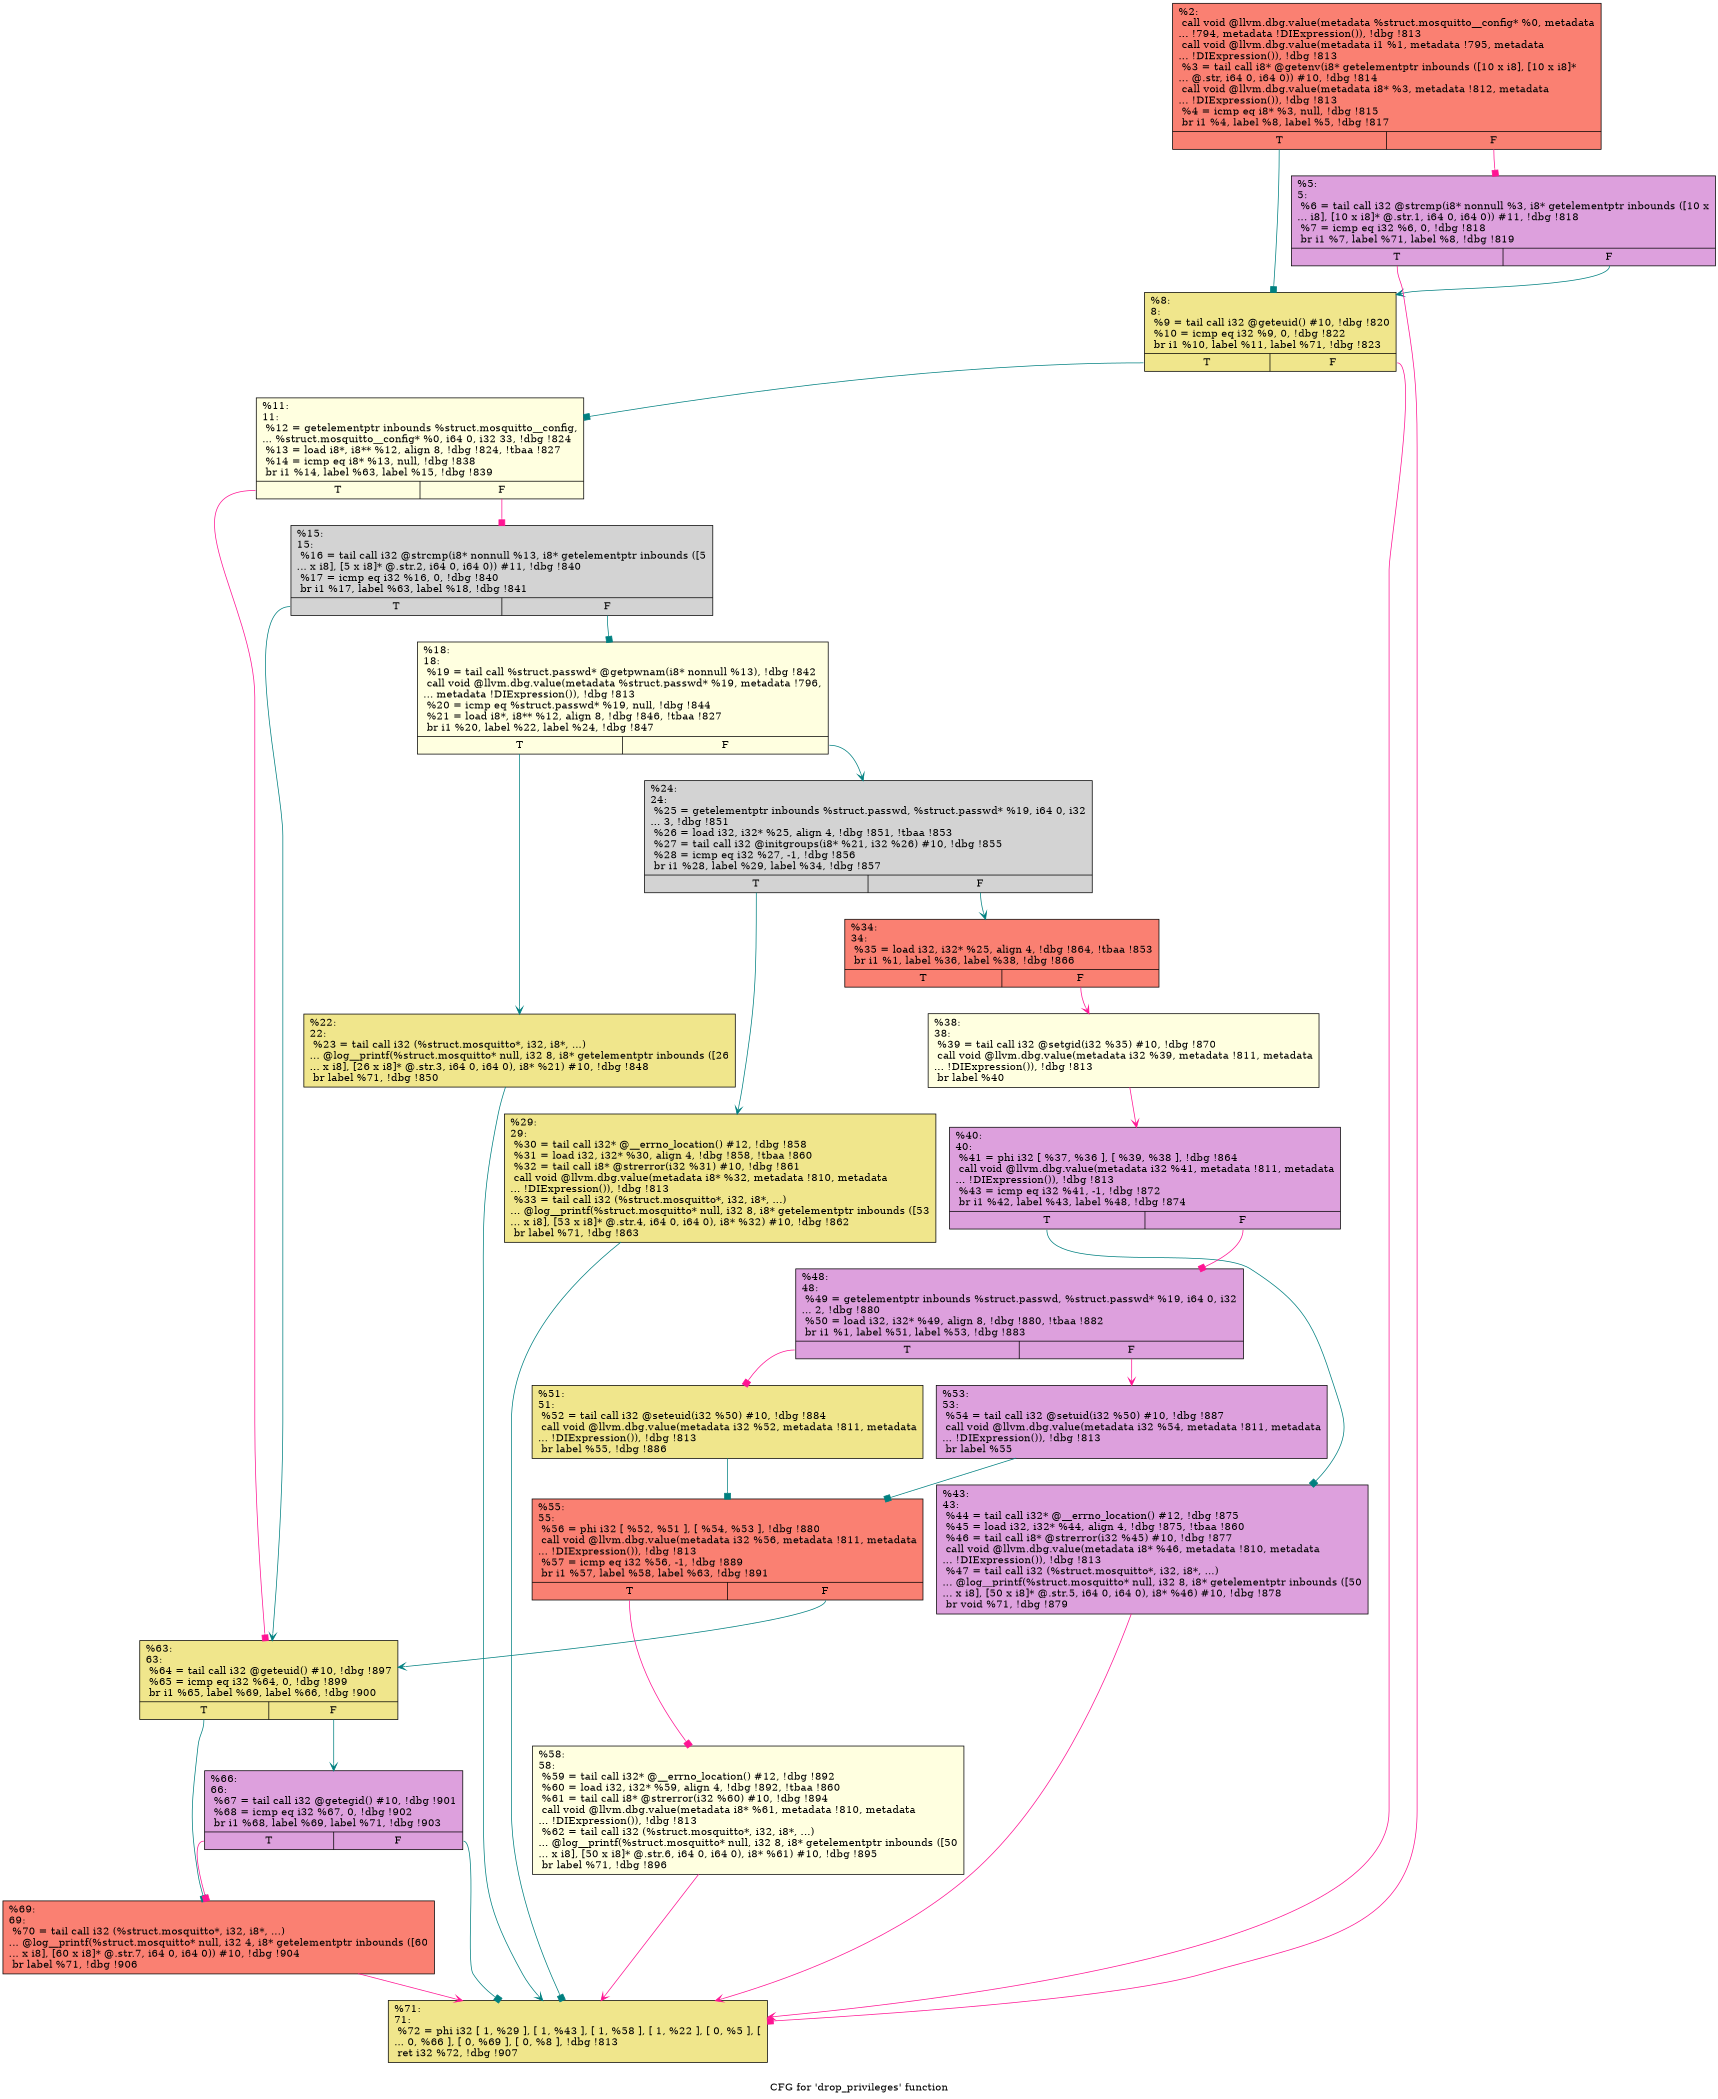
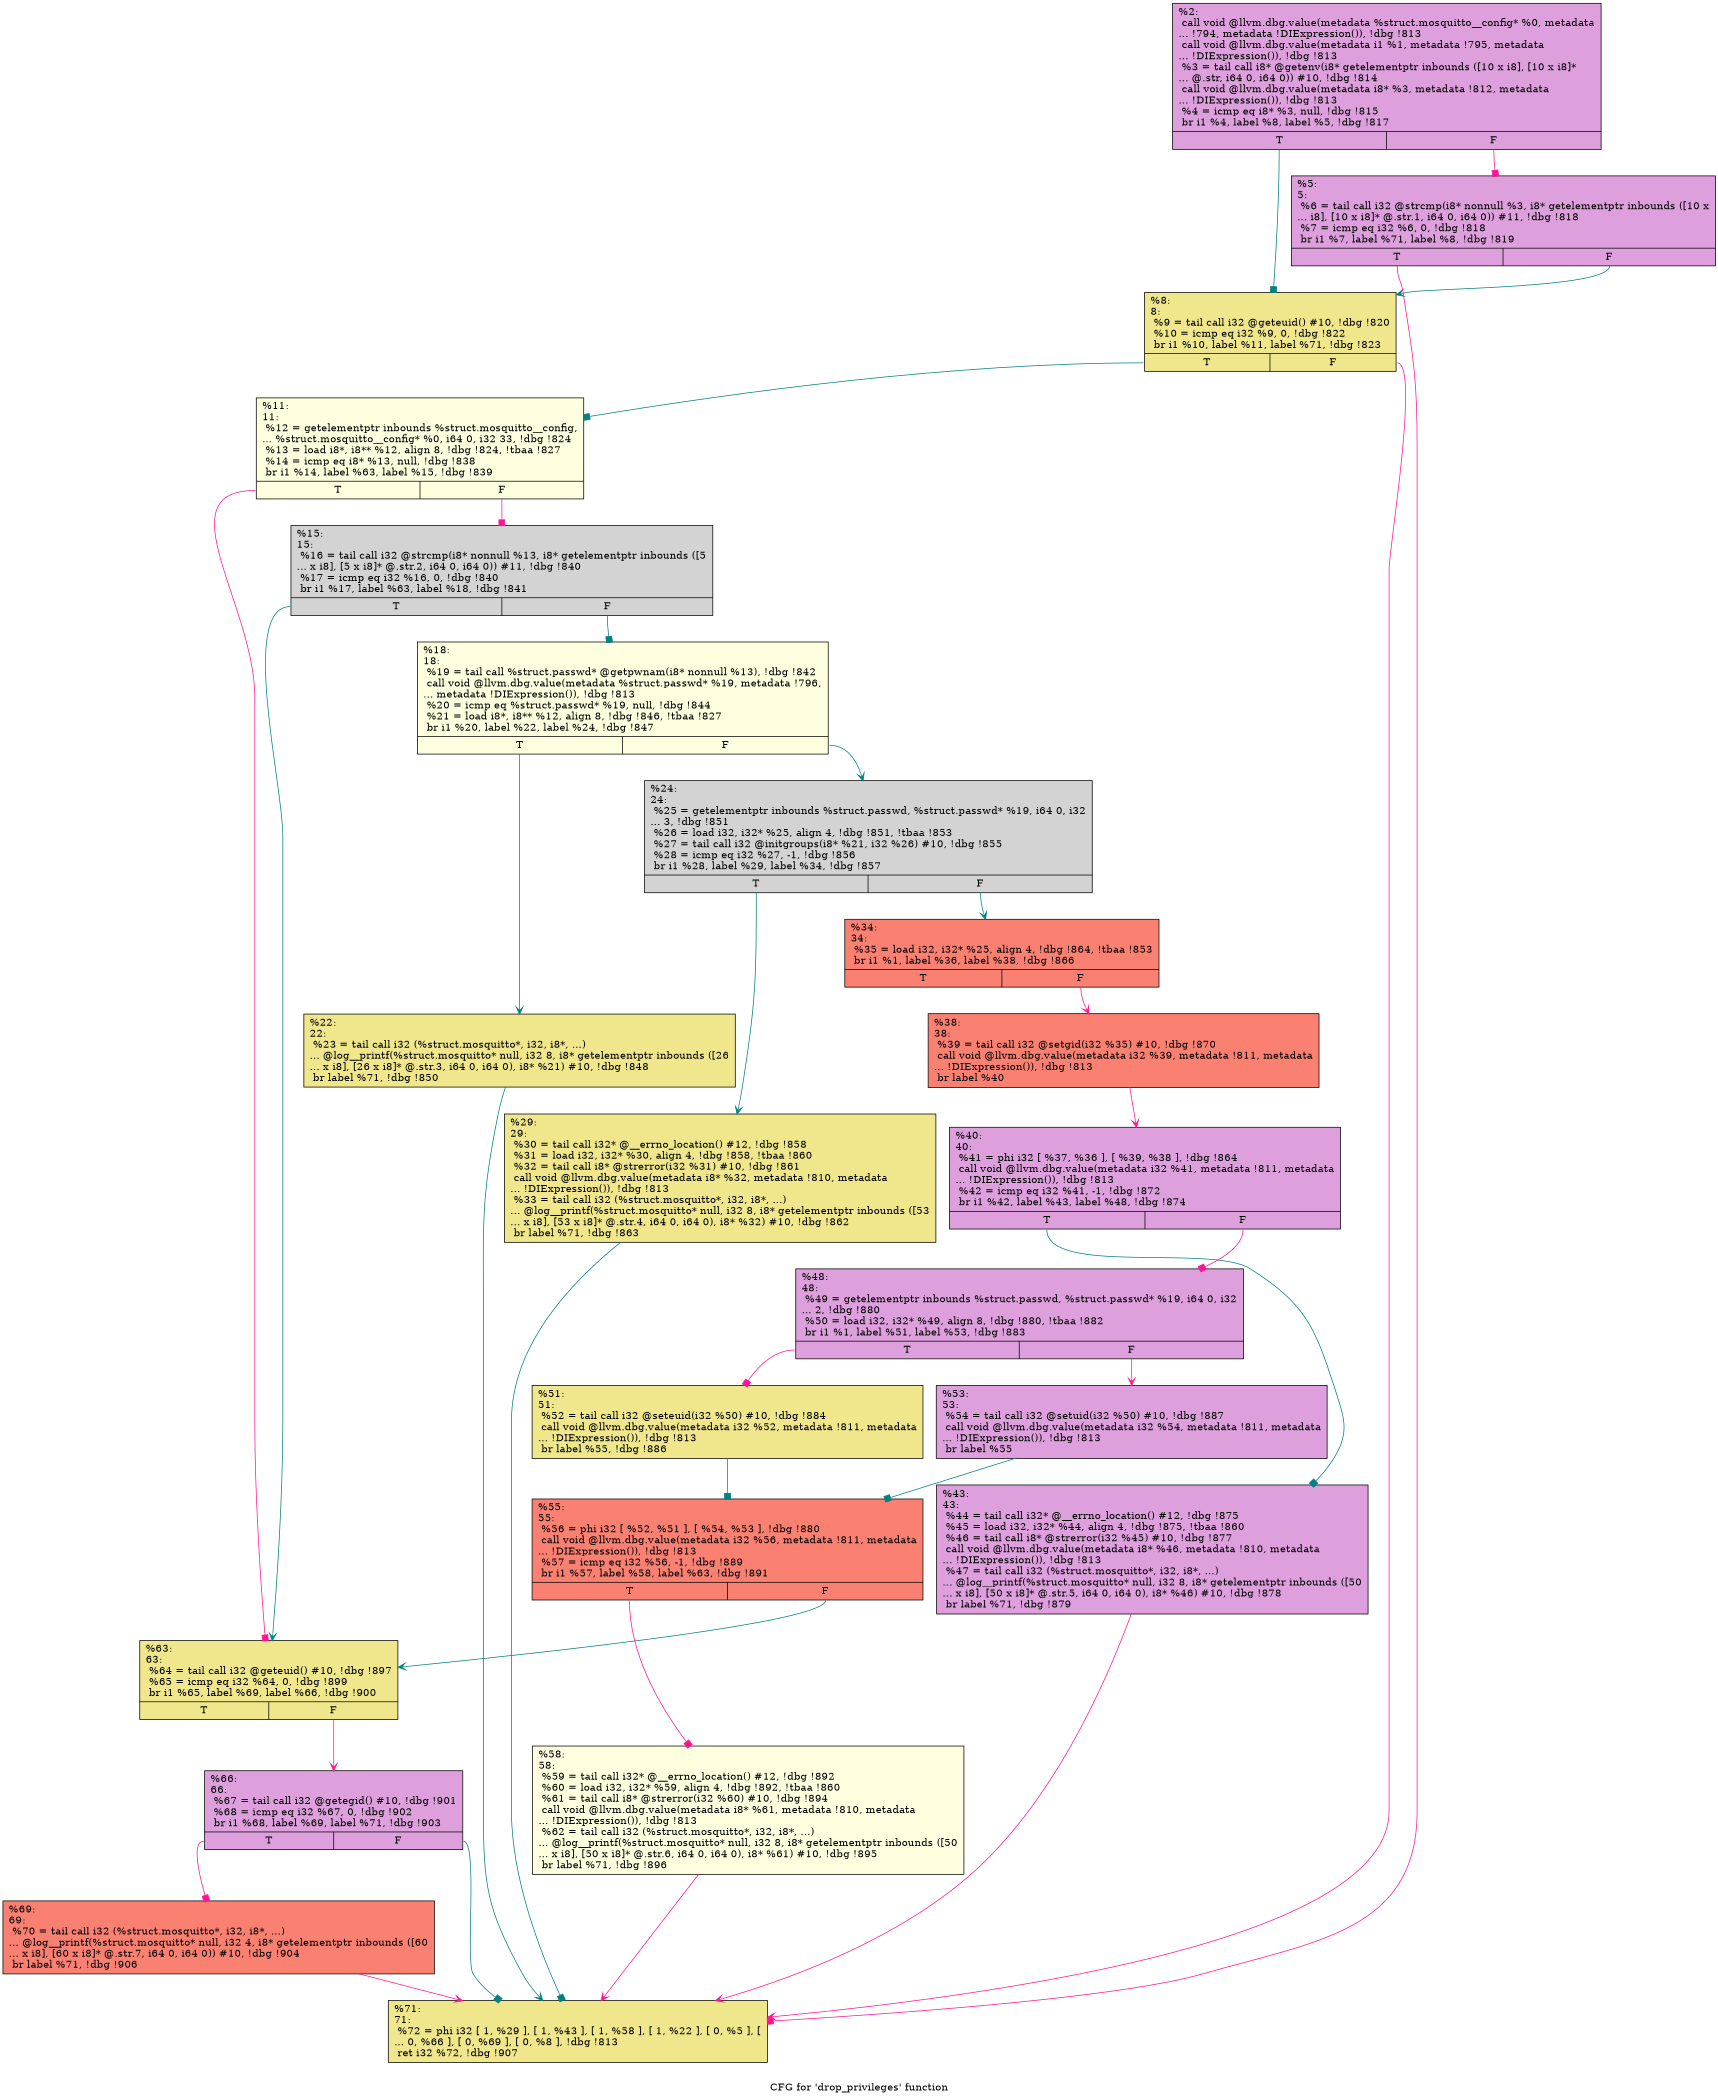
(1387, 76) -> (1387, 76)
(1124, 1051) -> (1124, 1051)
(1058, 1191) -> (1058, 1191)
(1006, 1604) -> (1007, 1604)
(334, 1741) -> (334, 1741)
(192, 1807) -> none
